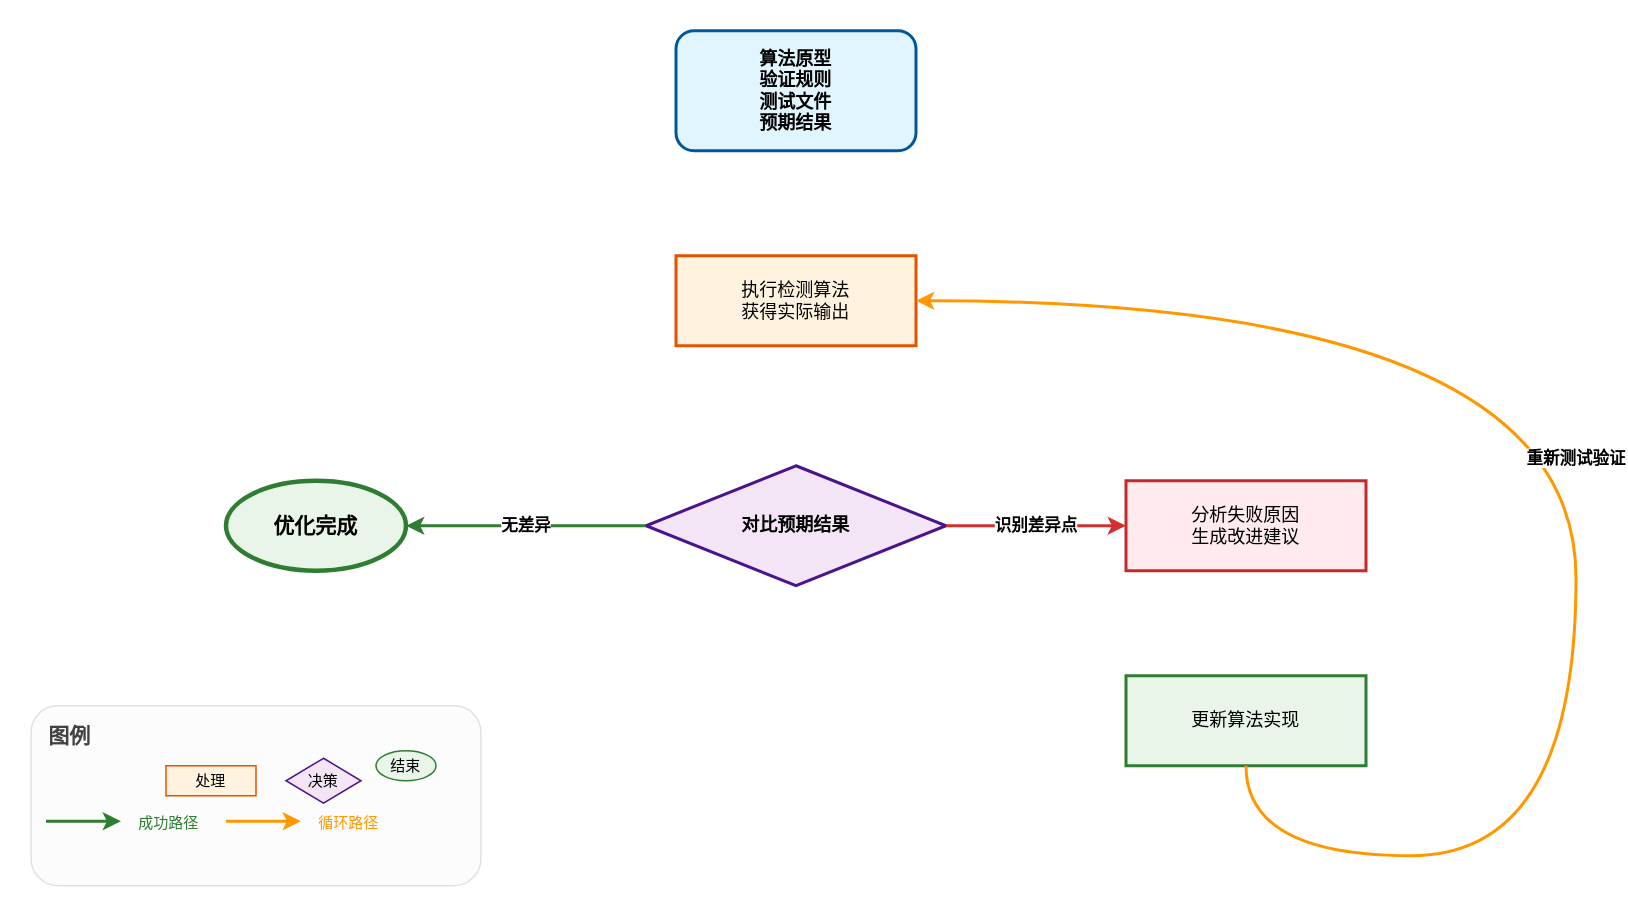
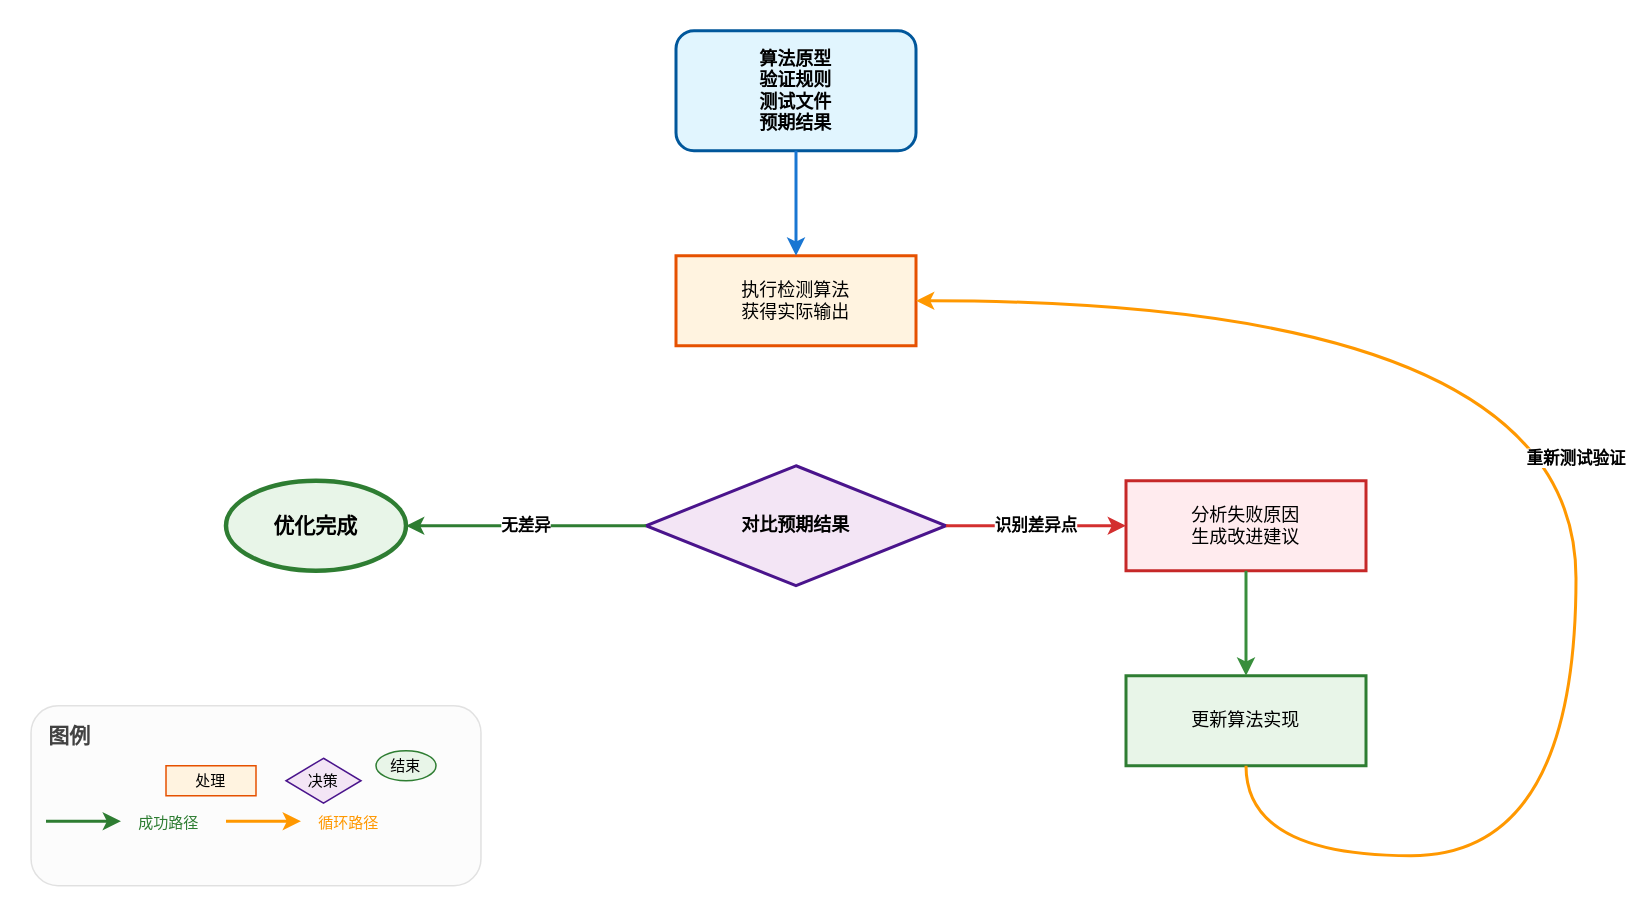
none -> (796, 197)
none -> (1246, 617)
